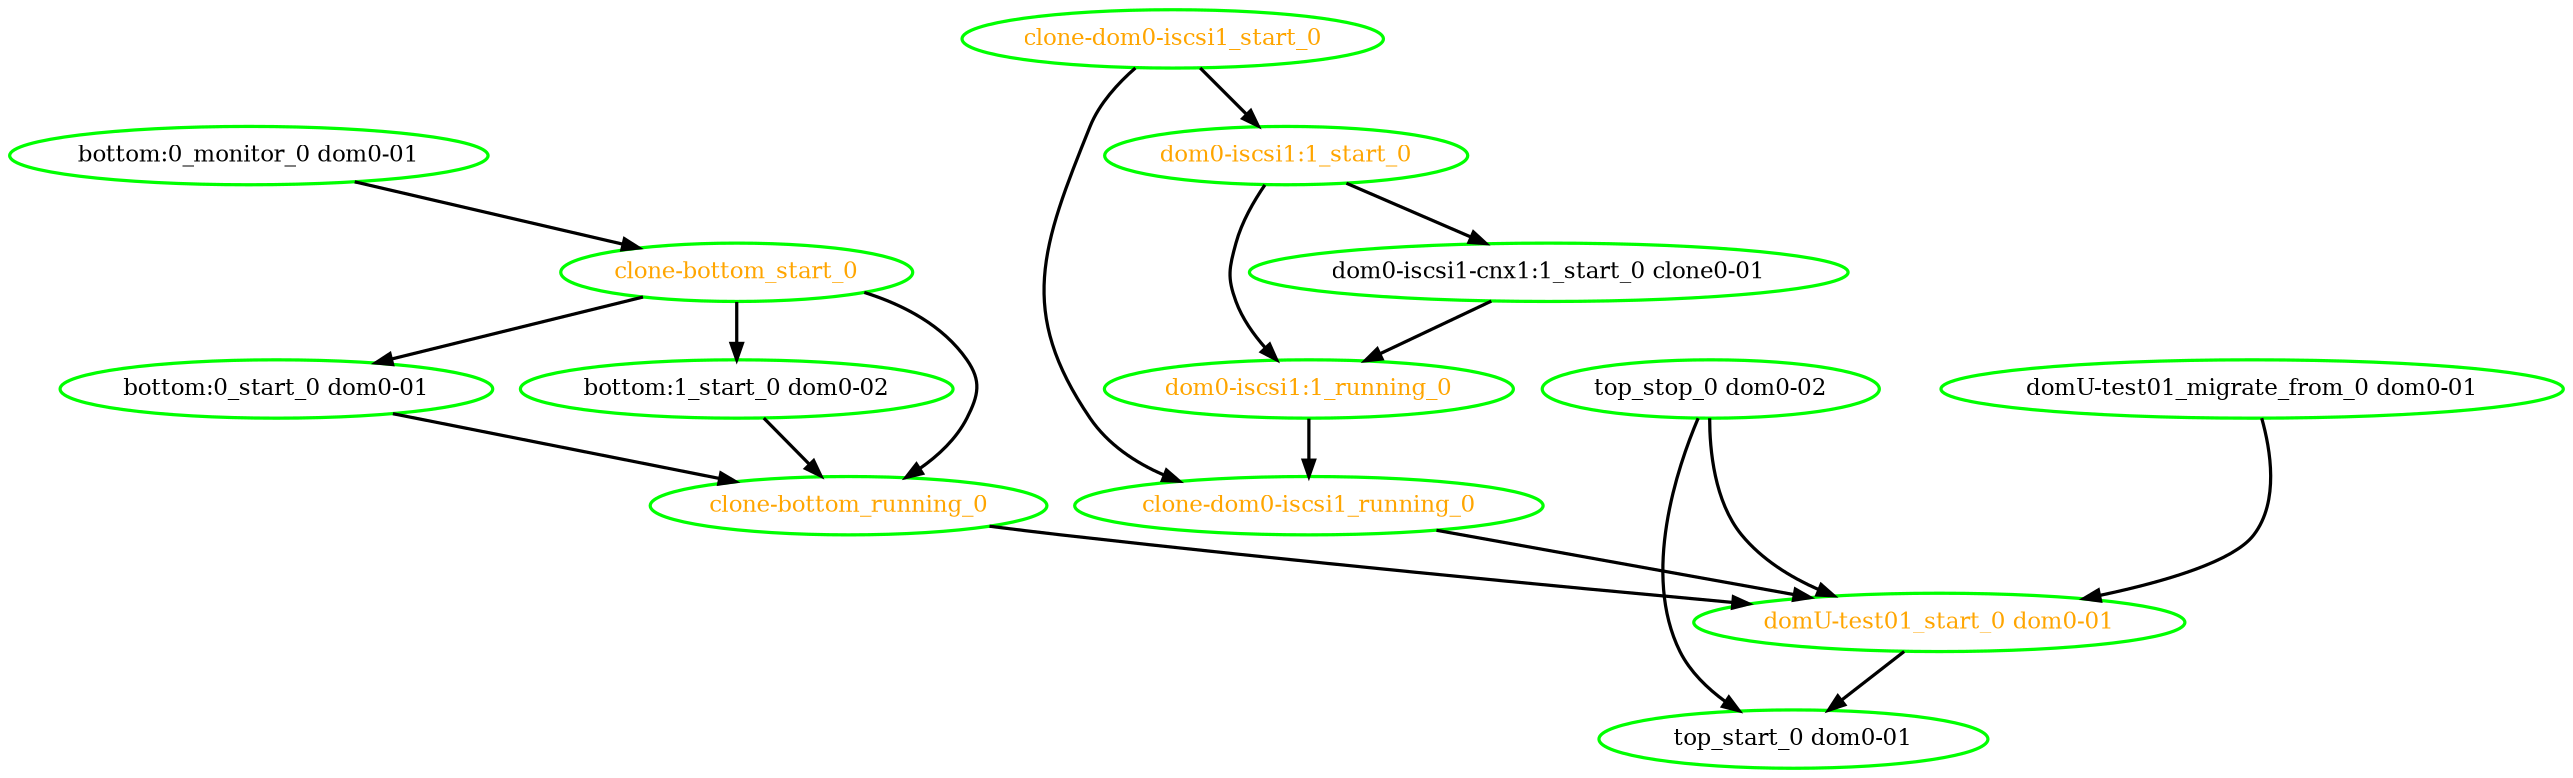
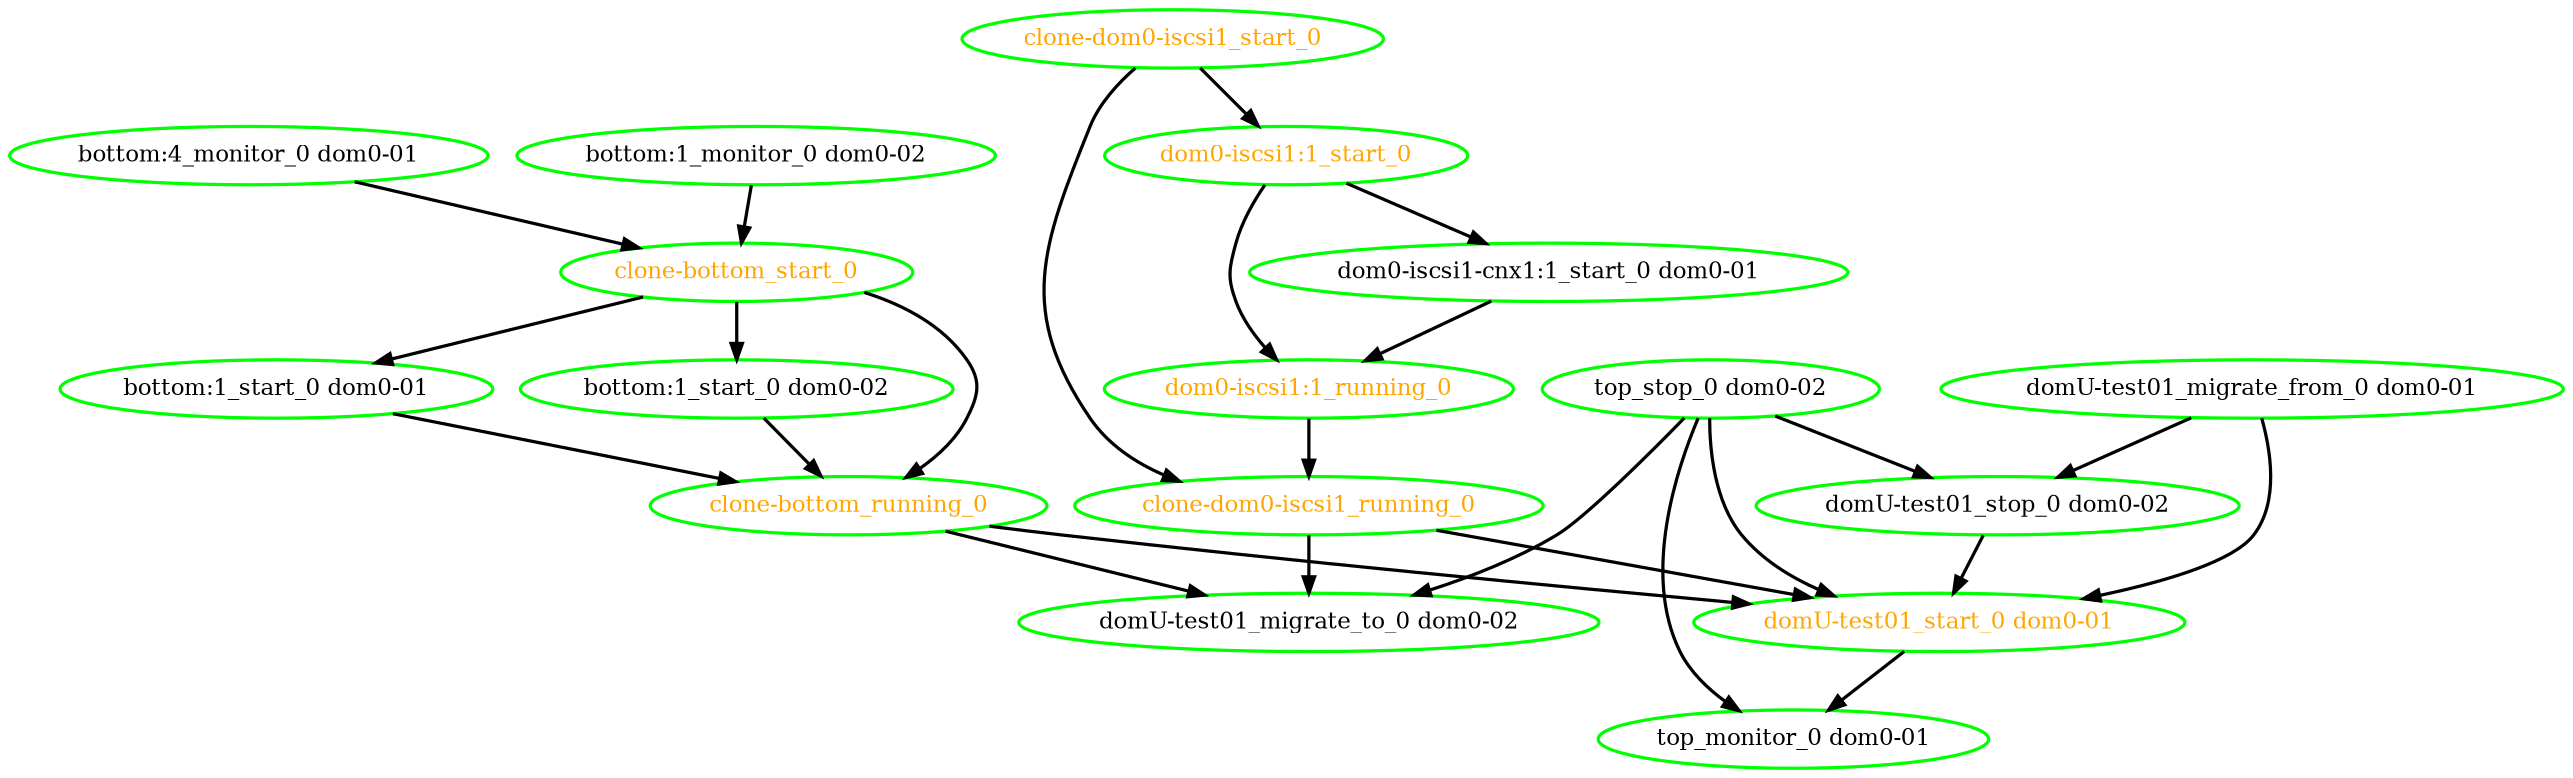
(249, 156) -> (249, 156)
none -> (756, 156)
(1549, 272) -> (1549, 272)
(276, 389) -> (276, 389)
none -> (1998, 506)
none -> (1309, 622)
(1793, 739) -> (1793, 739)
